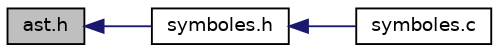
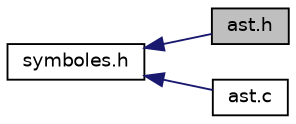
(127, 26) -> (187, 39)
(424, 26) -> (250, 98)
